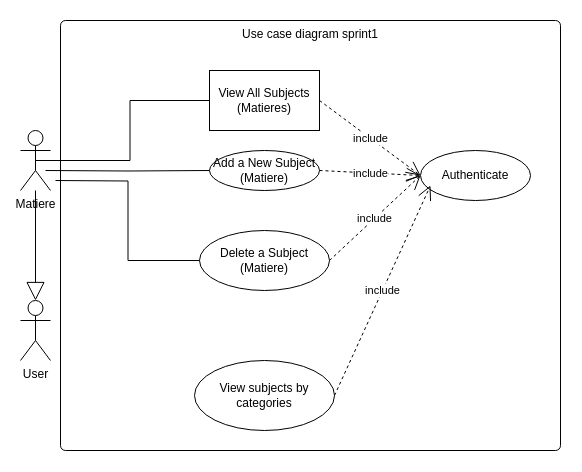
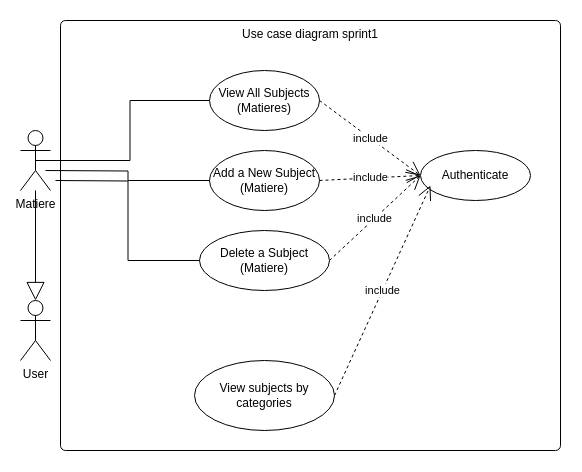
(265, 101) -> (265, 101)
(265, 171) -> (265, 181)
